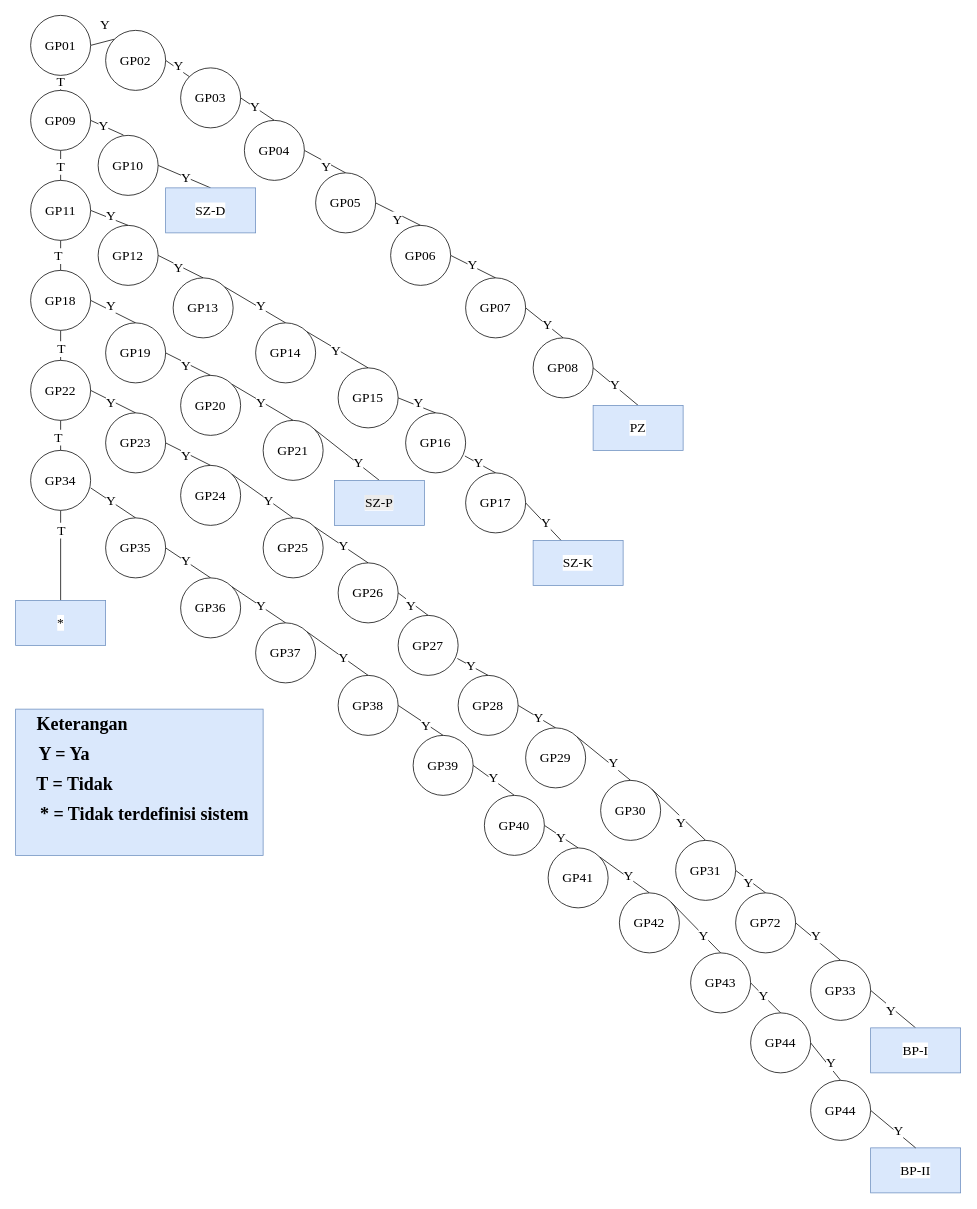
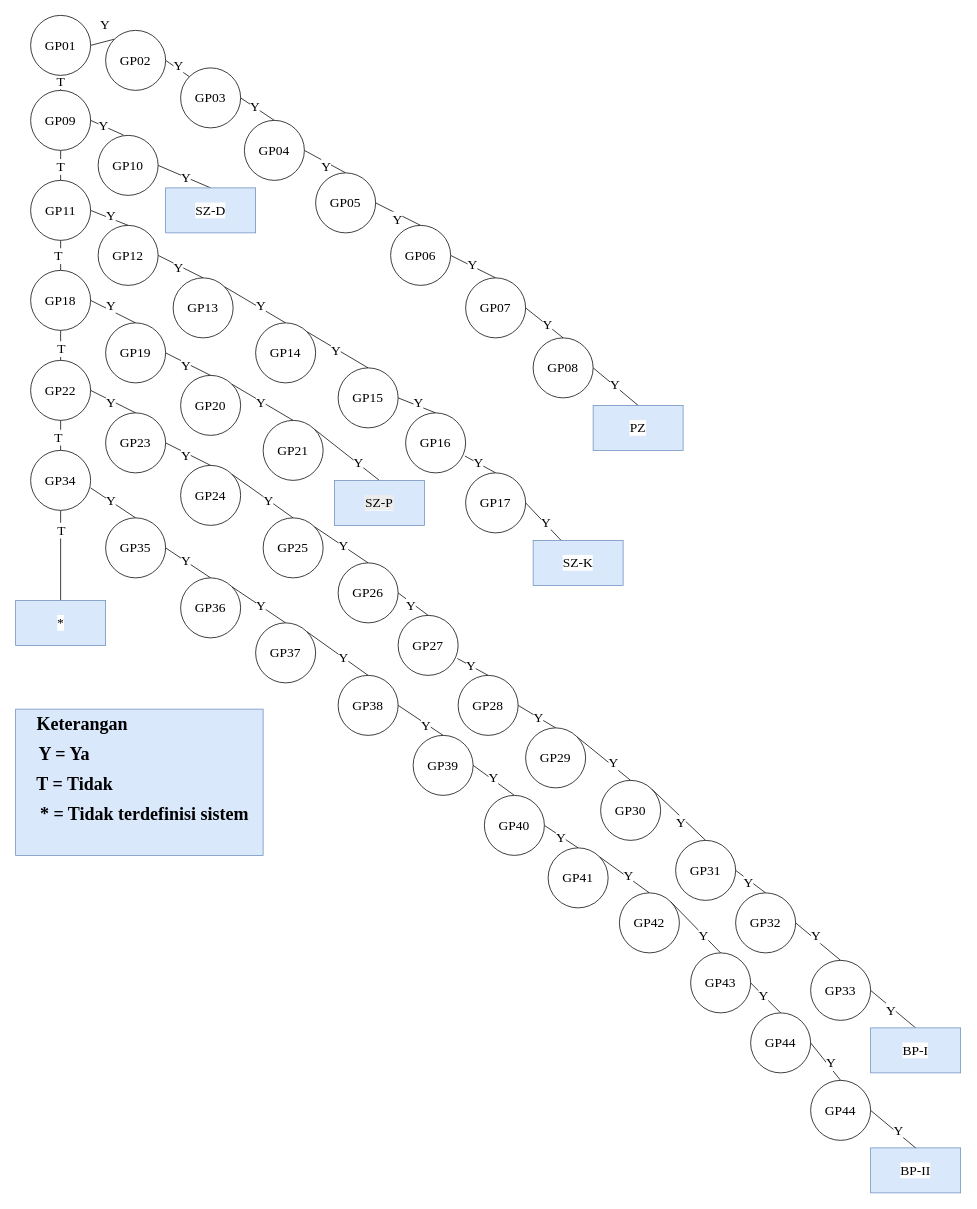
(765, 923) -> (765, 923)
